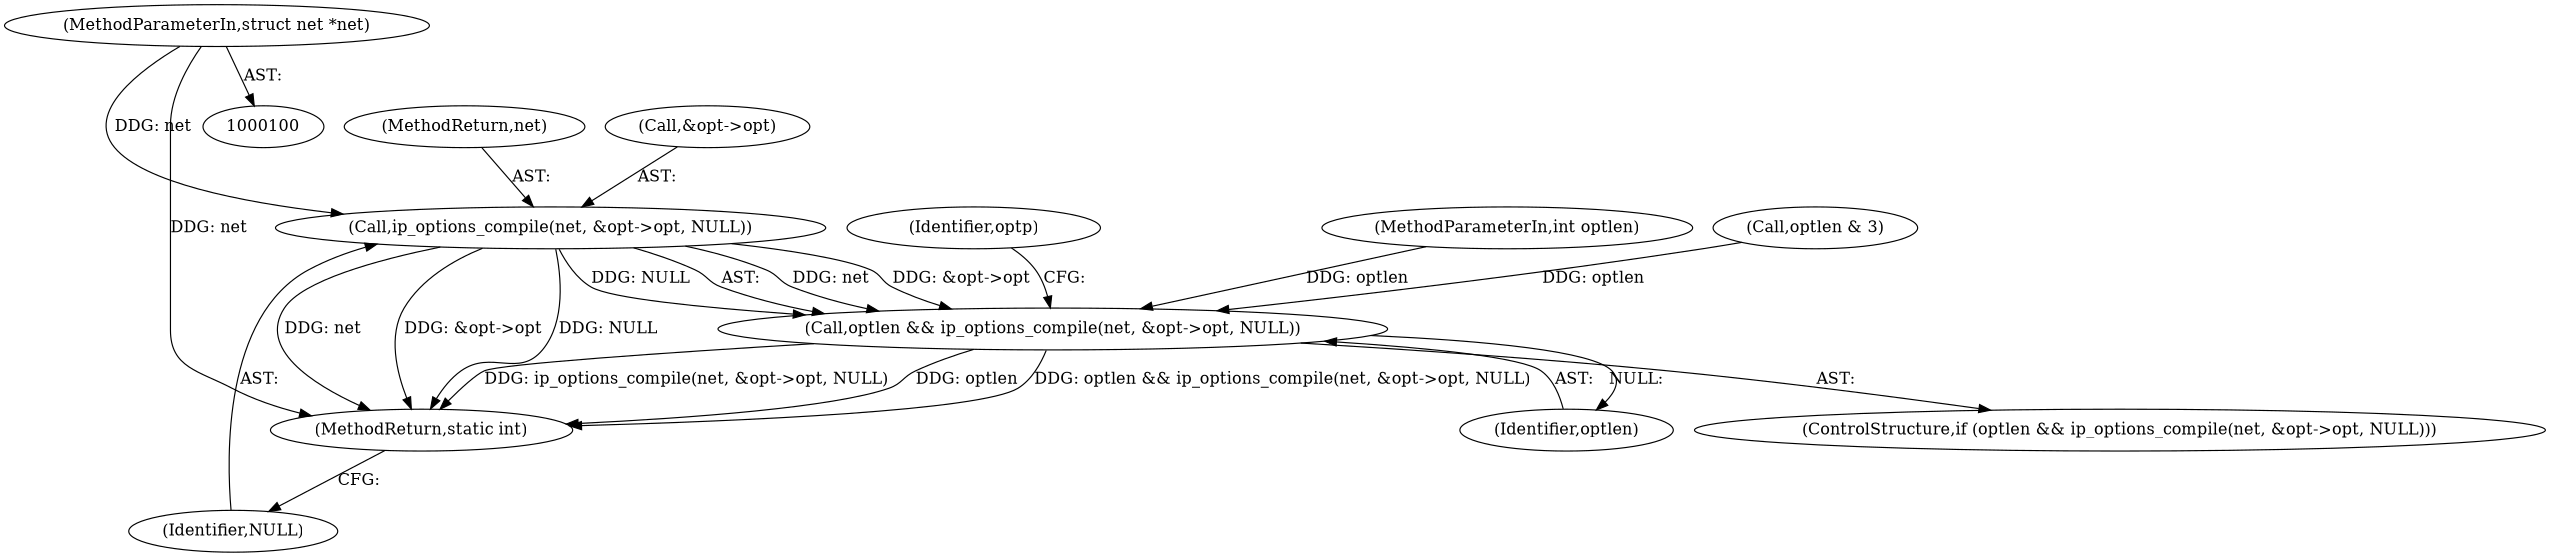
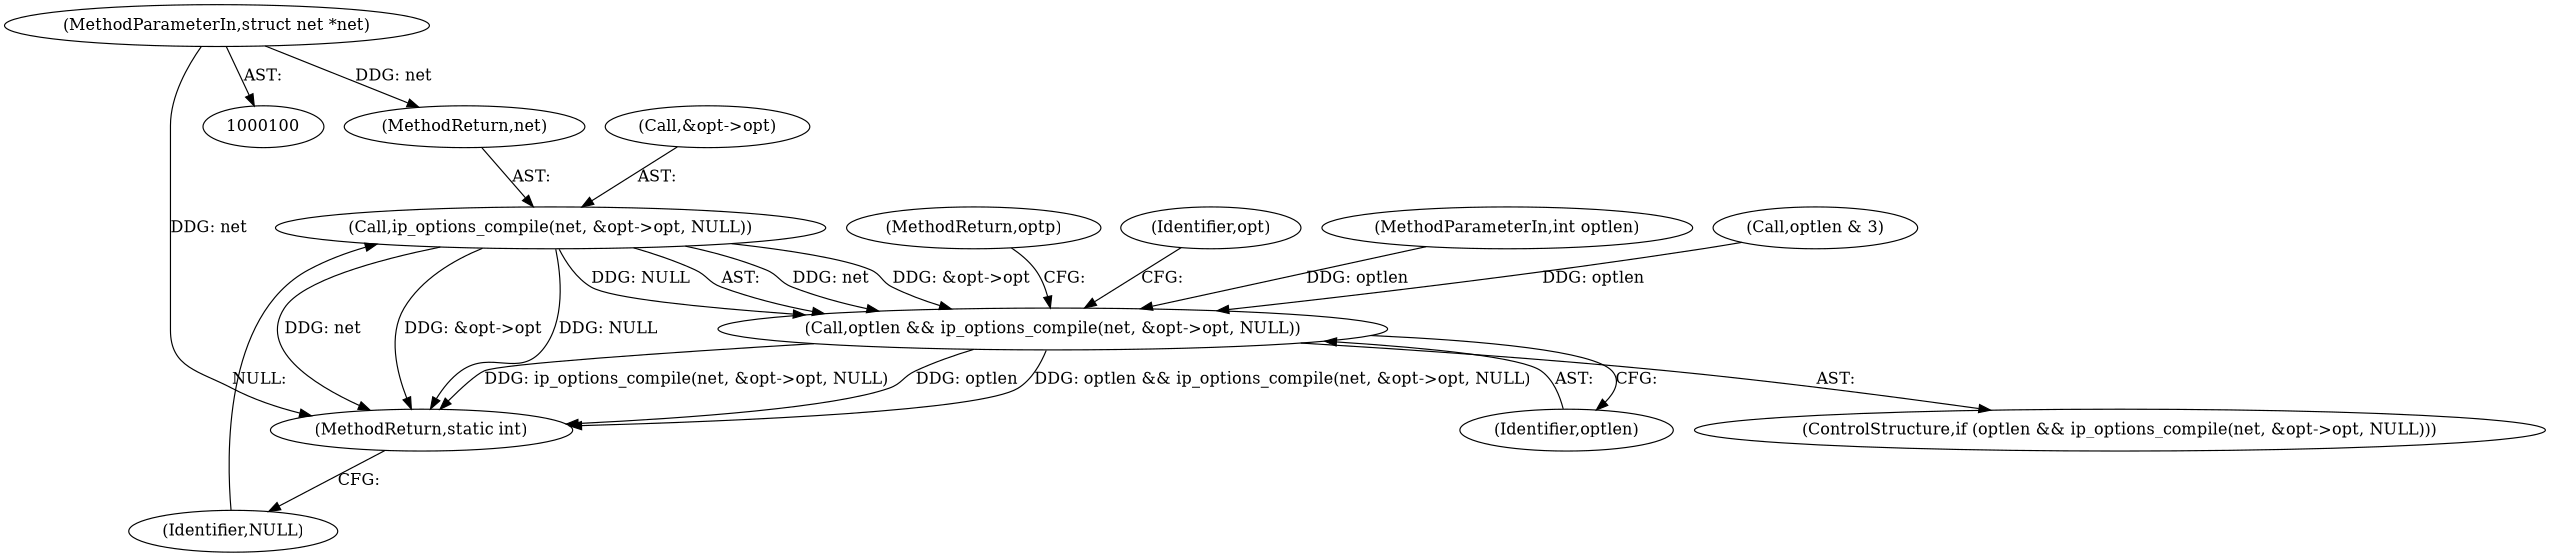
(153, 173) -> (337, 74)
(974, 228) -> (974, 228)
none -> (1211, 228)
(262, 380) -> (262, 380)
(1639, 380) -> (1639, 380)
